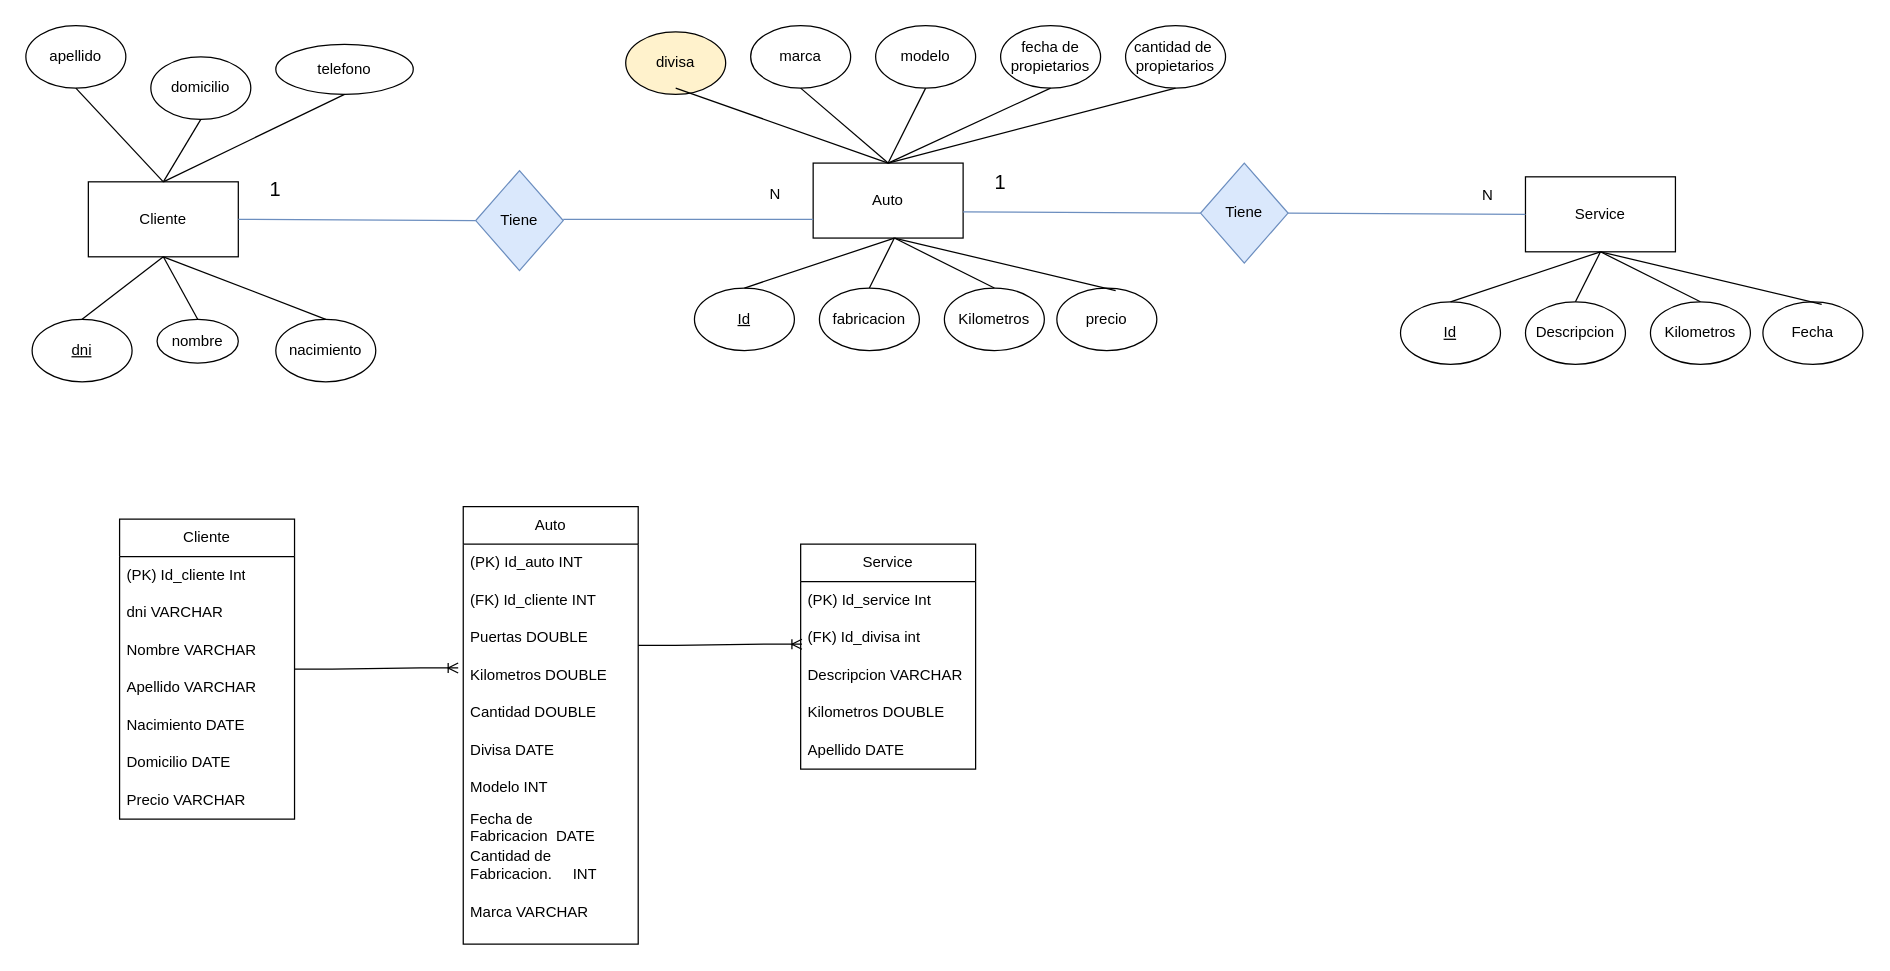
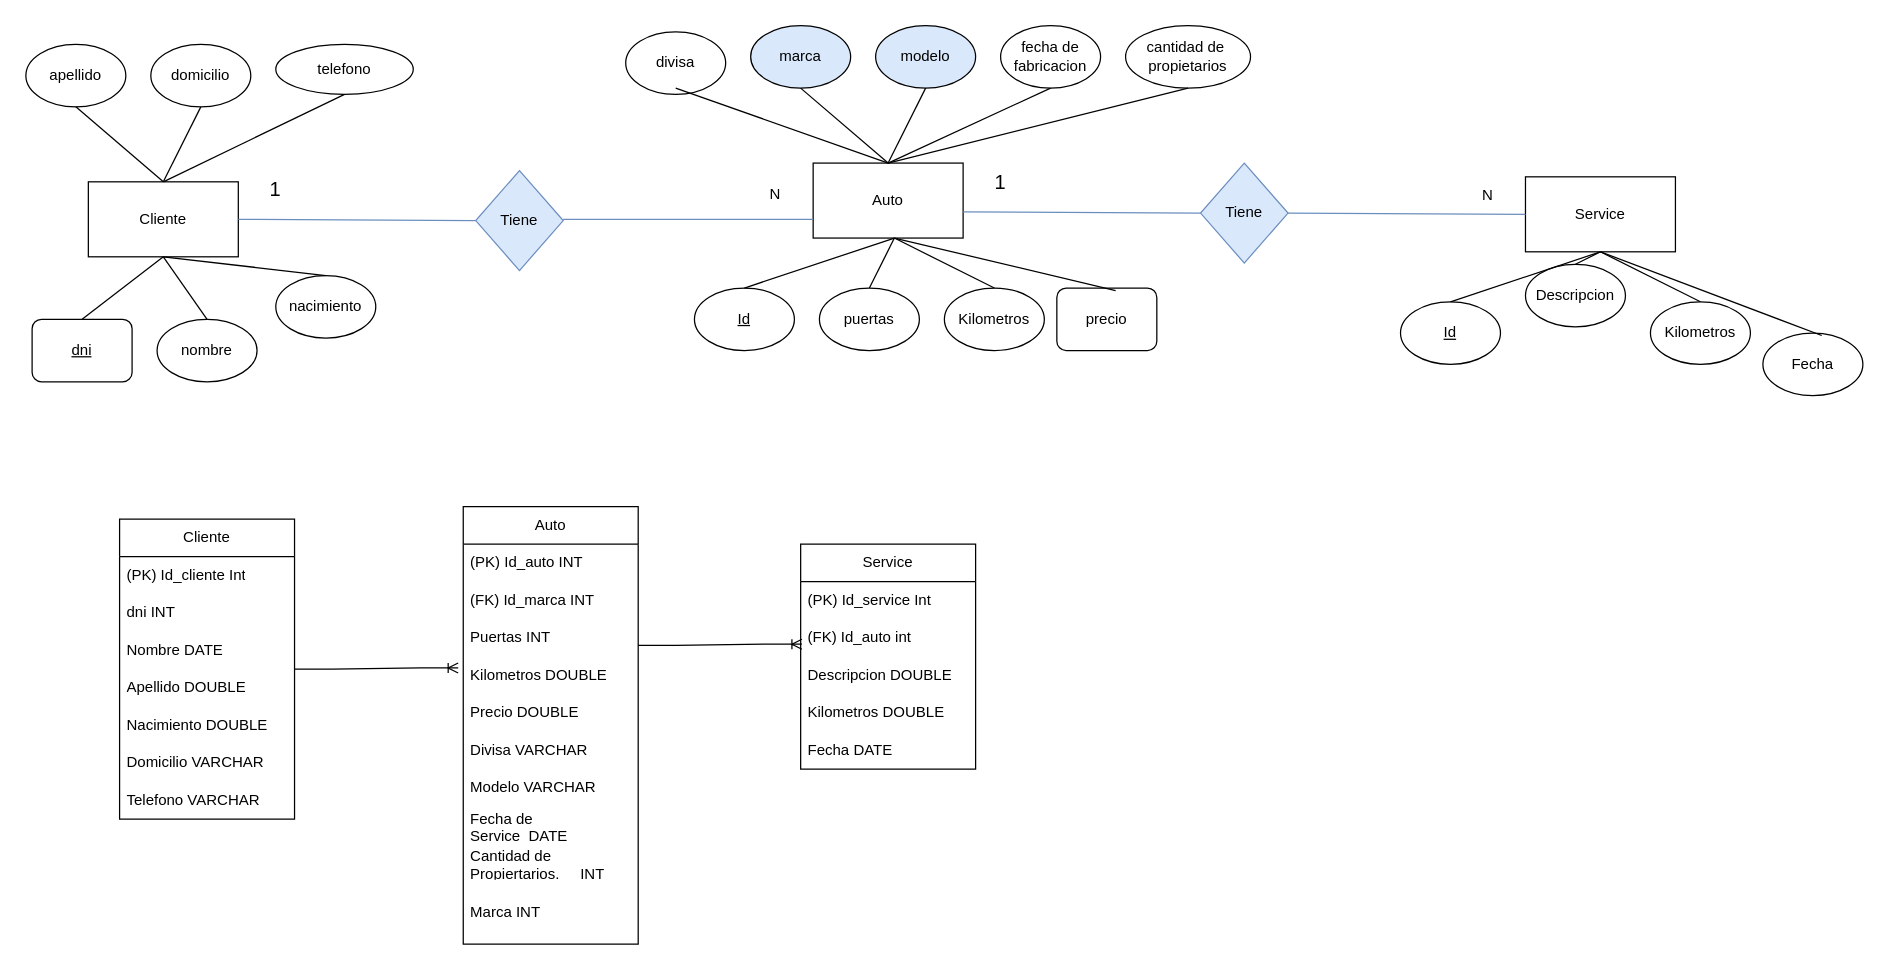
(76, 57) -> (76, 76)
(801, 57) -> (801, 57)
(926, 57) -> (926, 57)
(1051, 57) -> (1051, 57)
(1176, 57) -> (1188, 57)
(676, 63) -> (676, 63)
(201, 88) -> (201, 76)
(869, 319) -> (869, 319)
(1107, 319) -> (1107, 319)
(1576, 333) -> (1576, 296)
(1813, 333) -> (1813, 364)
(198, 341) -> (207, 351)
(82, 351) -> (82, 351)
(326, 351) -> (326, 307)
(543, 601) -> (538, 601)
(169, 613) -> (152, 613)
(527, 638) -> (515, 638)
(874, 638) -> (869, 638)
(184, 651) -> (171, 651)
(882, 676) -> (878, 676)
(186, 688) -> (182, 688)
(530, 713) -> (521, 713)
(184, 726) -> (192, 726)
(511, 751) -> (524, 751)
(855, 751) -> (848, 751)
(176, 763) -> (189, 763)
(509, 788) -> (526, 788)
(182, 801) -> (190, 801)
(536, 826) -> (521, 826)
(545, 863) -> (552, 863)
(523, 913) -> (506, 913)
